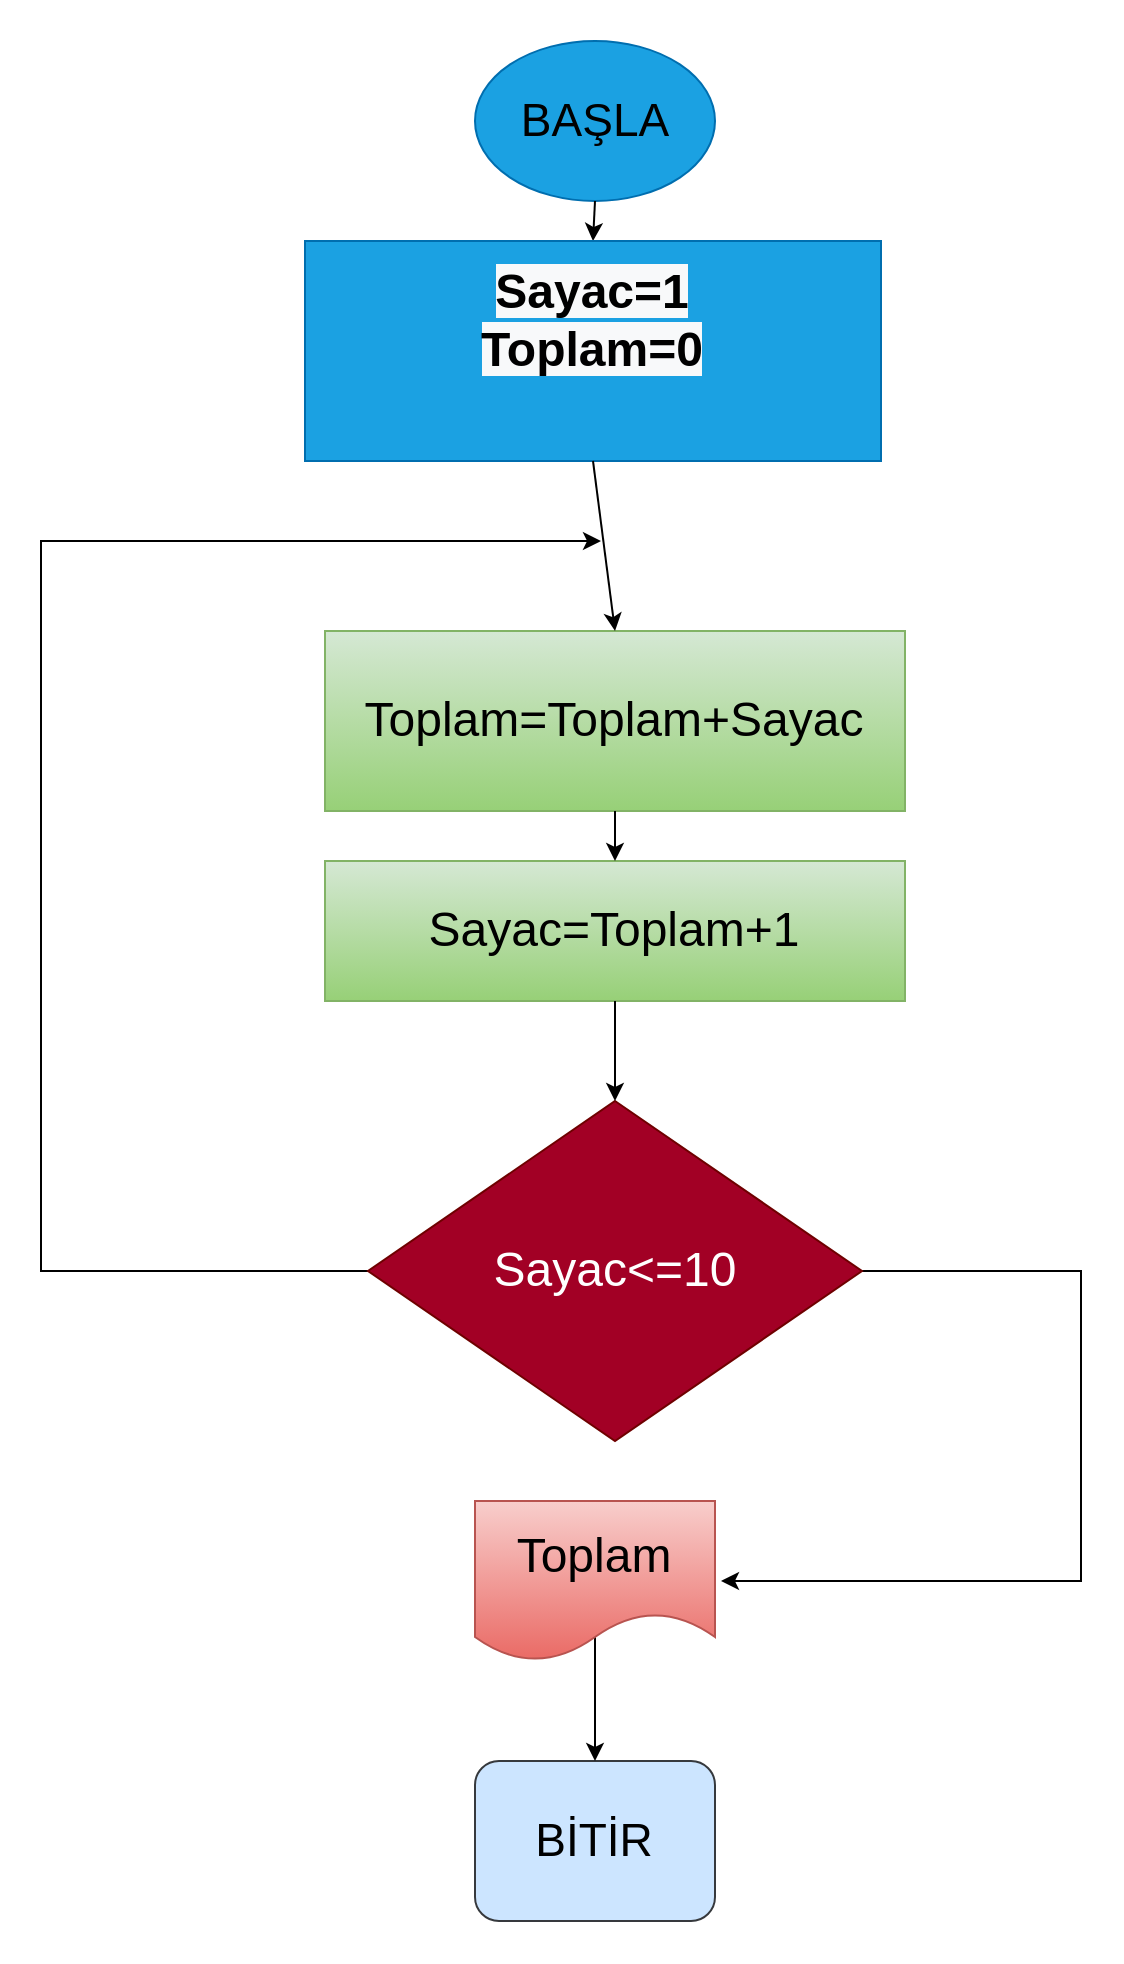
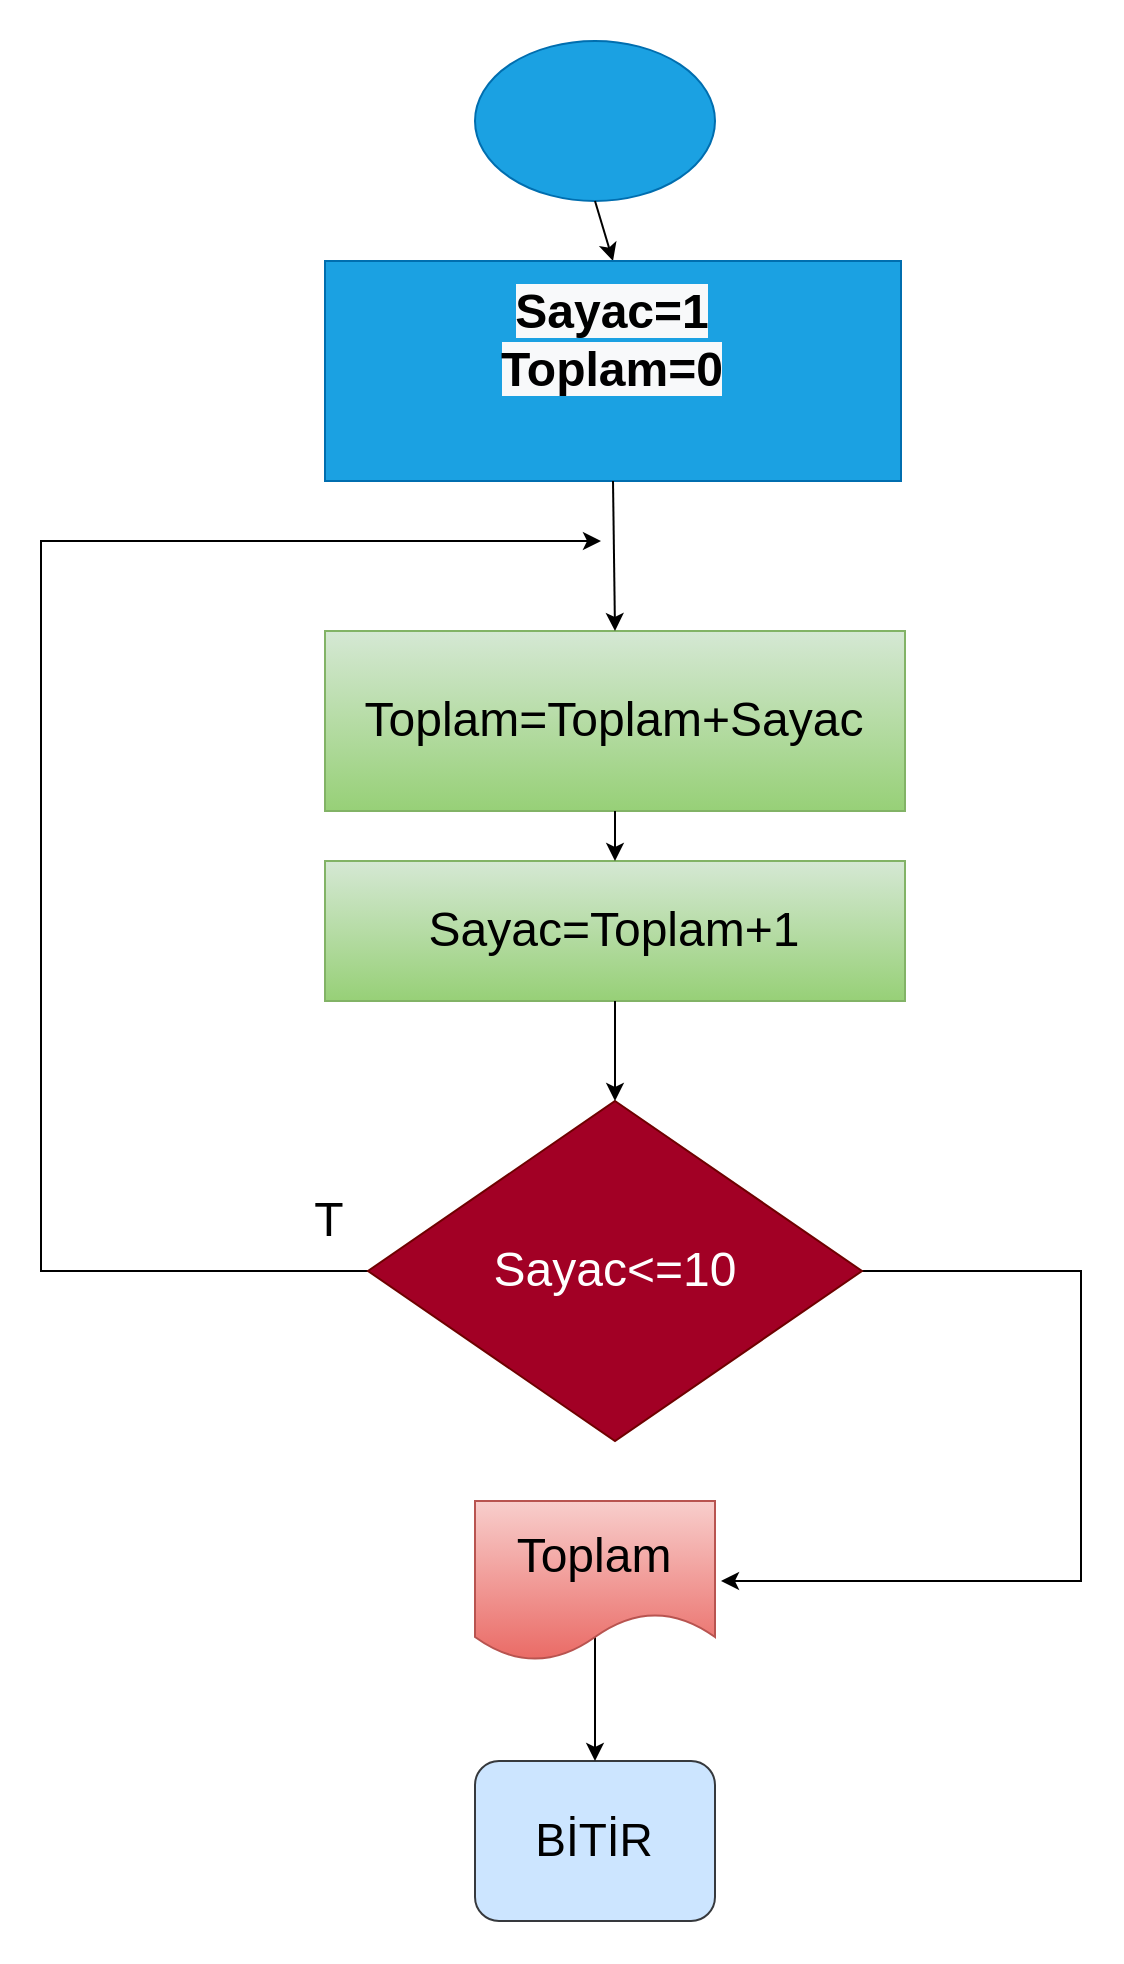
(595, 121) -> none
(593, 351) -> (613, 371)
none -> (328, 1221)
